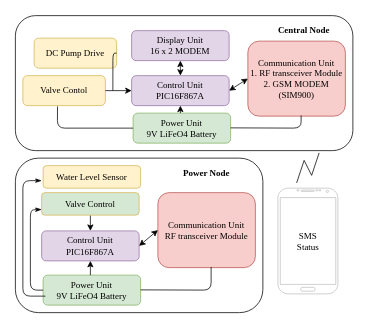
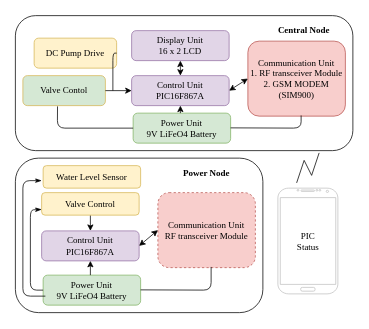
(180, 45) -> (180, 45)
(64, 90) -> (64, 90)
(90, 204) -> (90, 204)
(207, 230) -> (207, 230)
(308, 241) -> (308, 241)
